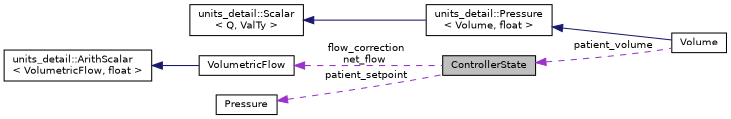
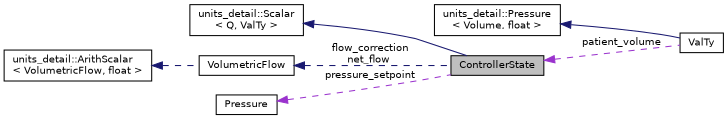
(370, 20) -> (392, 34)
(699, 43) -> (702, 43)
(181, 66) -> (181, 66)
(374, 66) -> (378, 66)
(365, 75) -> (369, 75)
